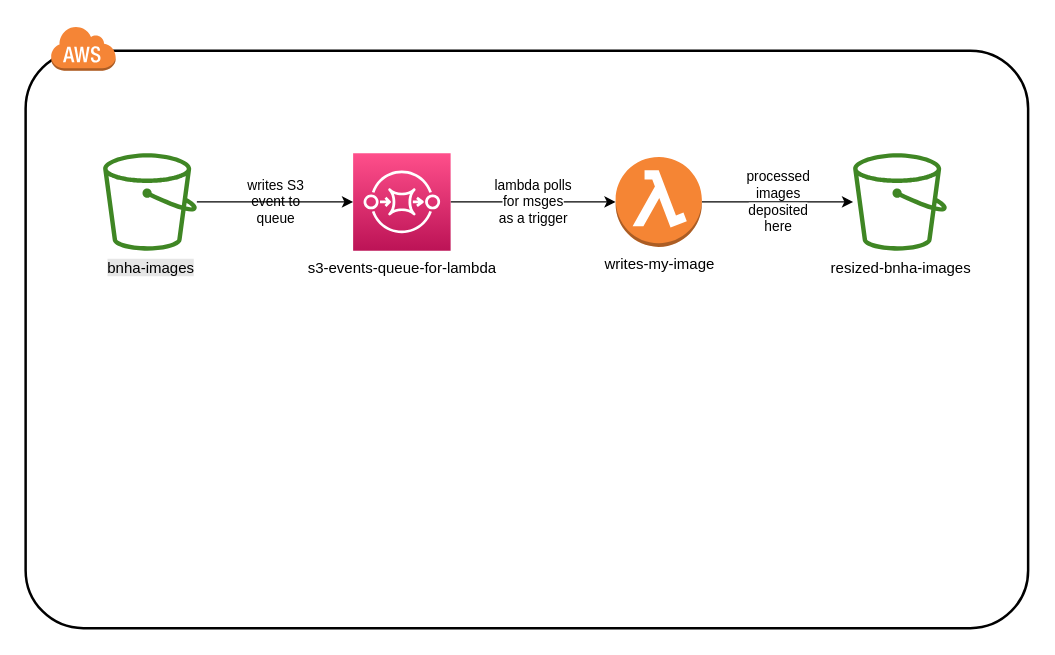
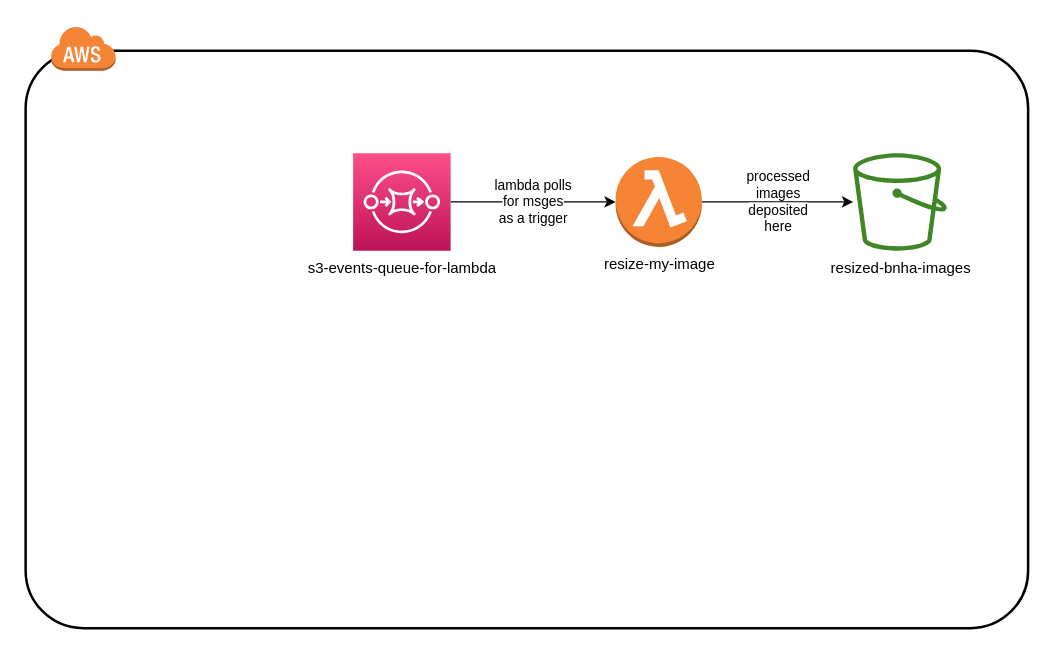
(150, 202) -> none
(271, 202) -> none
(660, 265) -> (660, 265)
